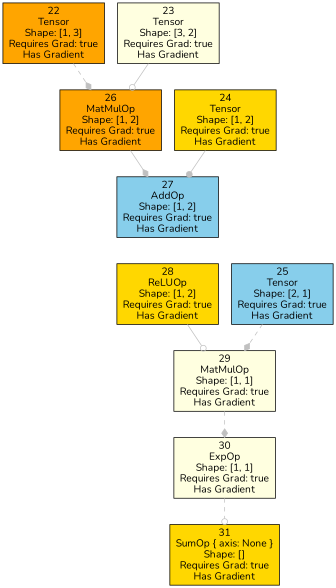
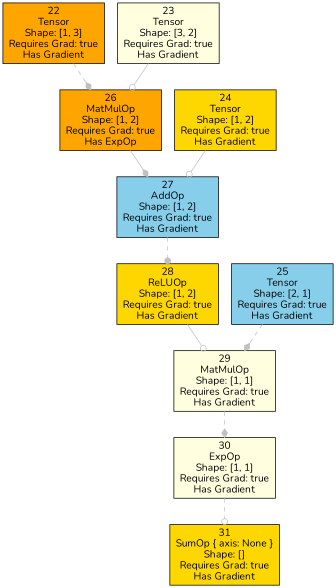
(111, 120) -> (111, 120)
(198, 161) -> (198, 161)
none -> (168, 248)
